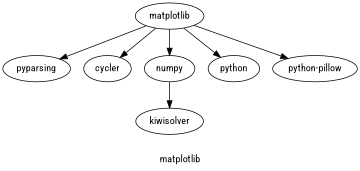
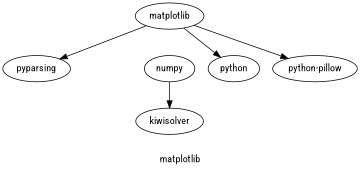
(170, 39) -> none
(108, 69) -> none
